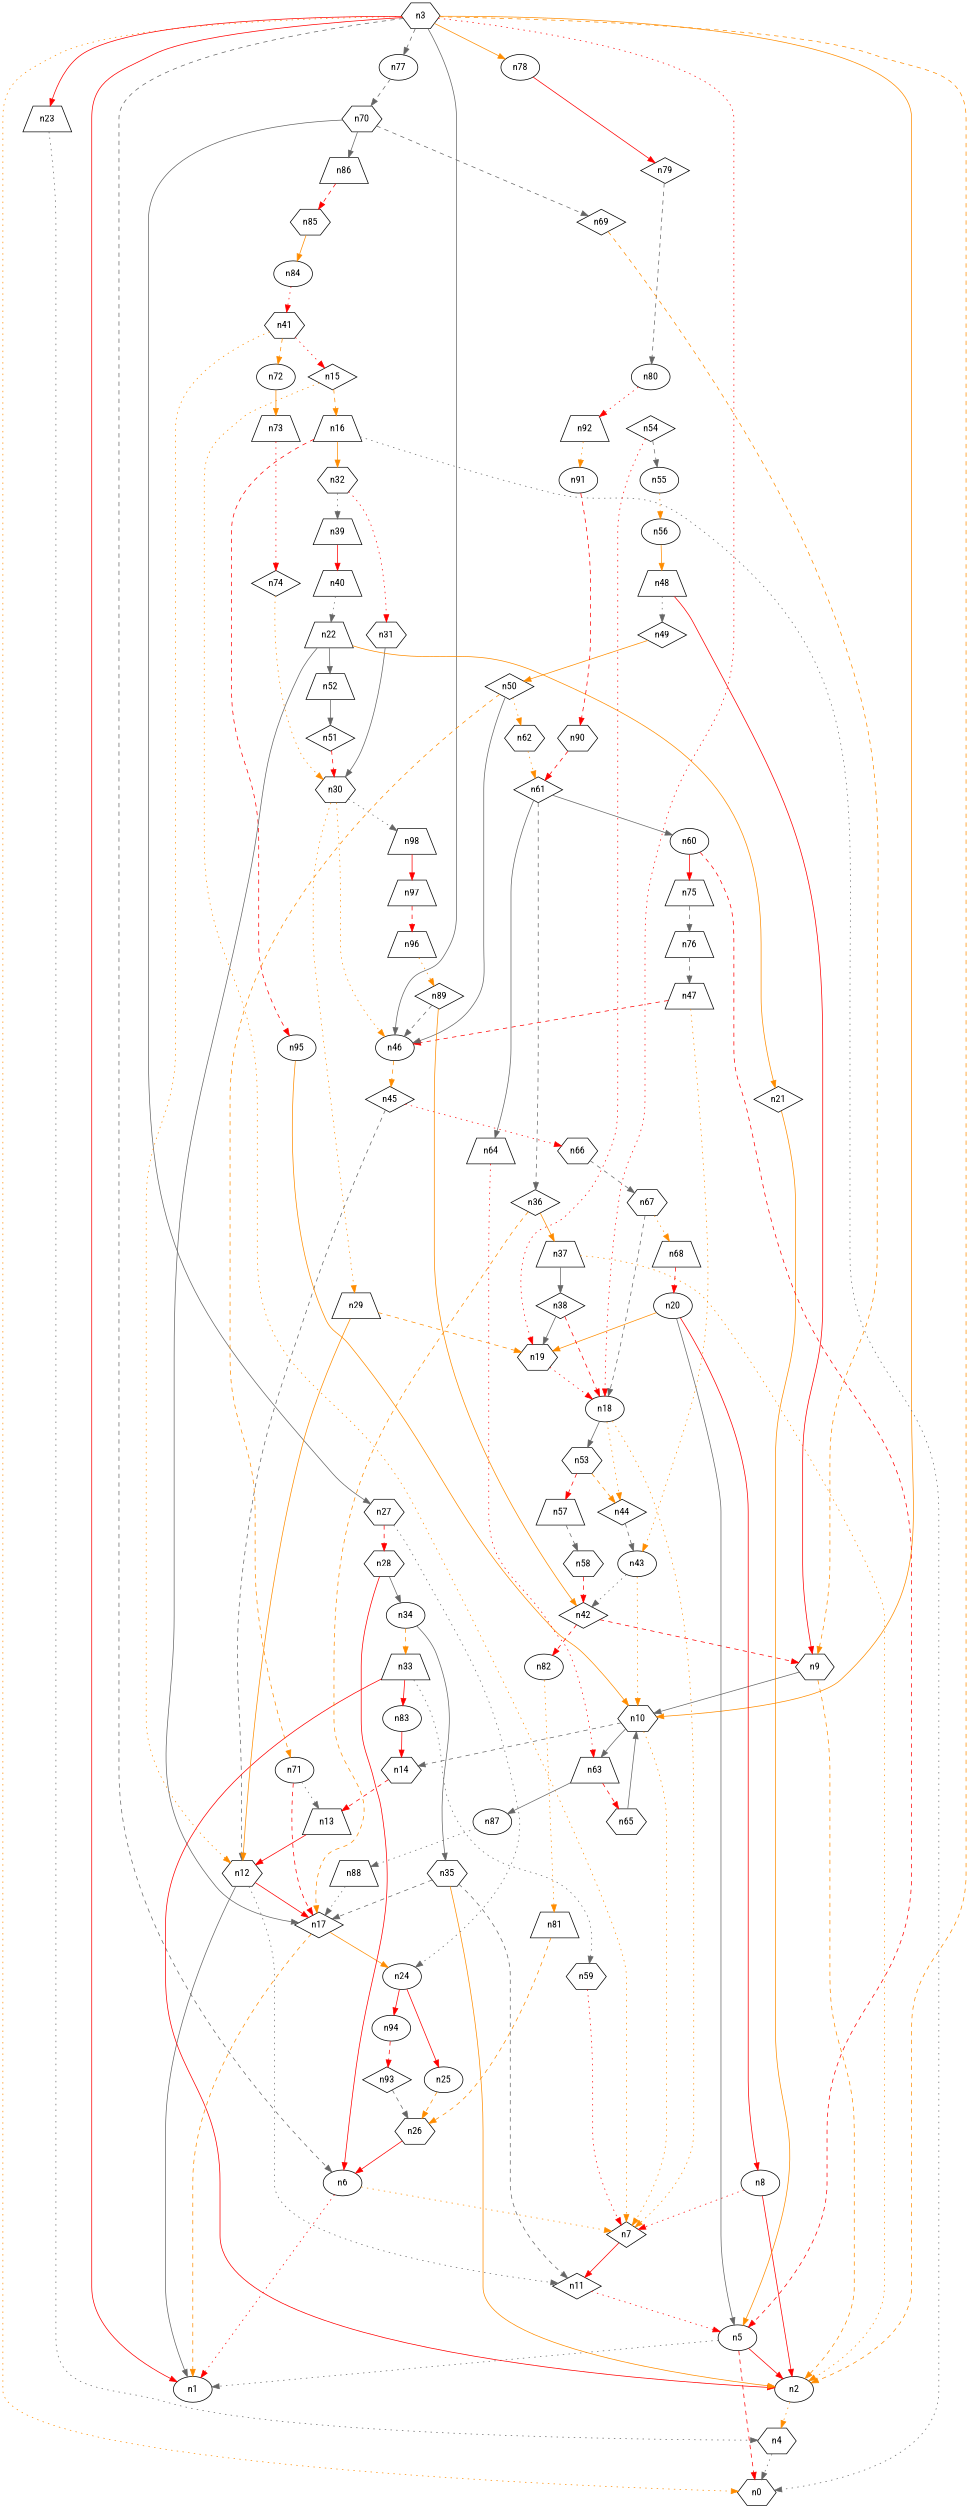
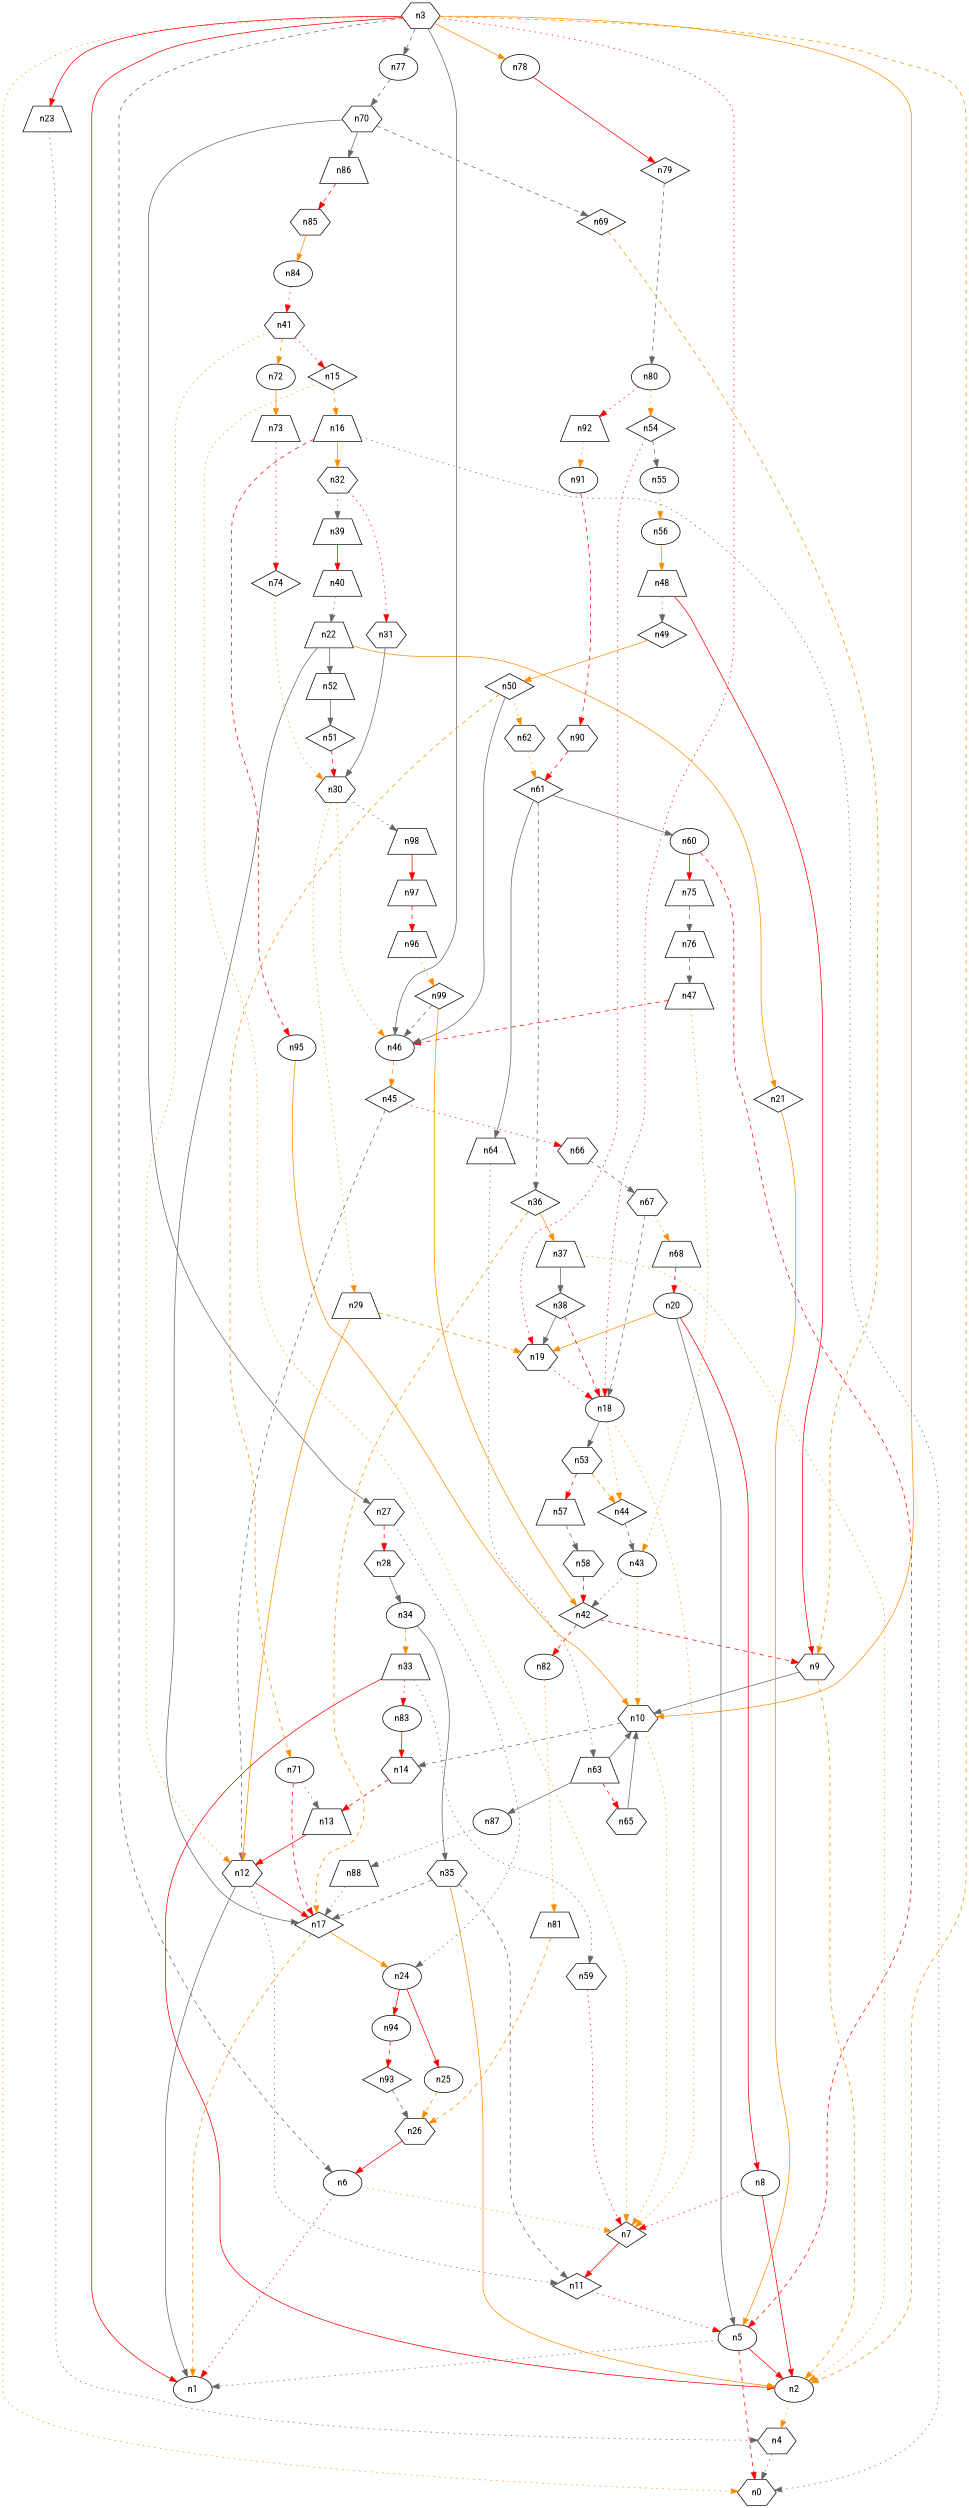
none -> (651, 399)
(439, 996) -> (439, 996)
(489, 1471) -> (489, 1471)
(404, 1689) -> (404, 1689)
(615, 1740) -> (618, 1748)
(387, 1869) -> none
